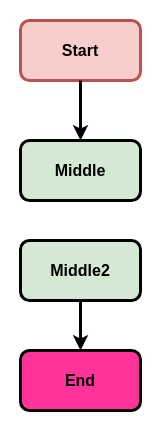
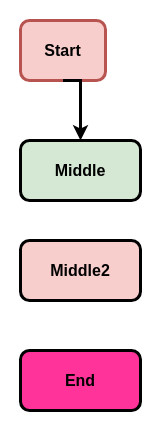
(81, 51) -> (63, 51)
(81, 271) -> (81, 271)
(81, 320) -> none
